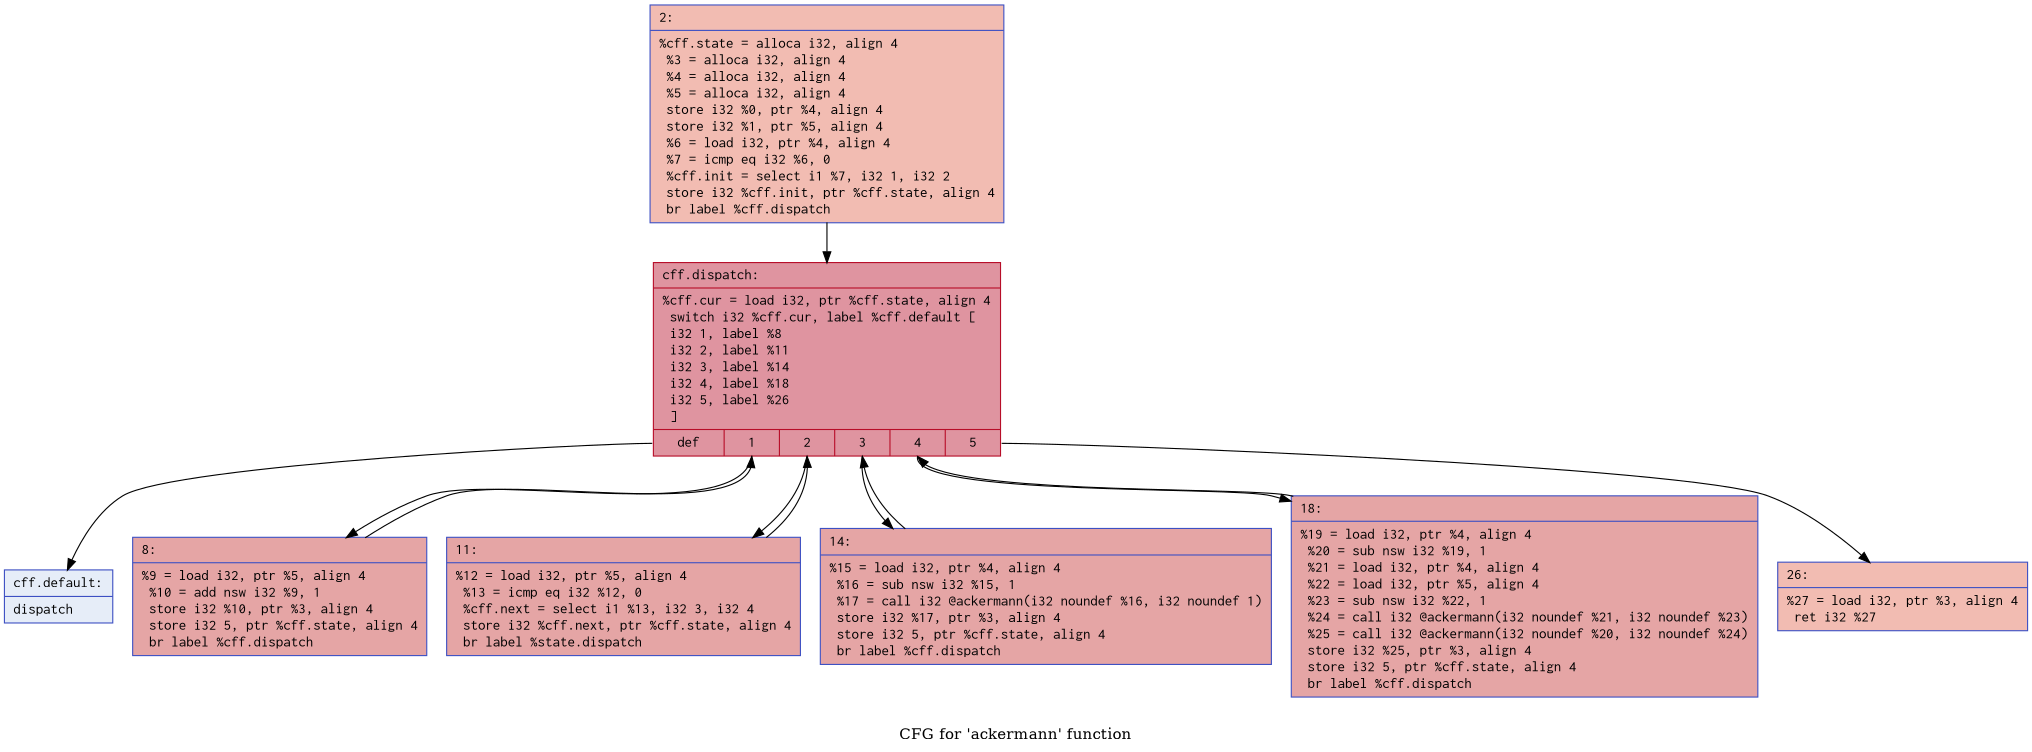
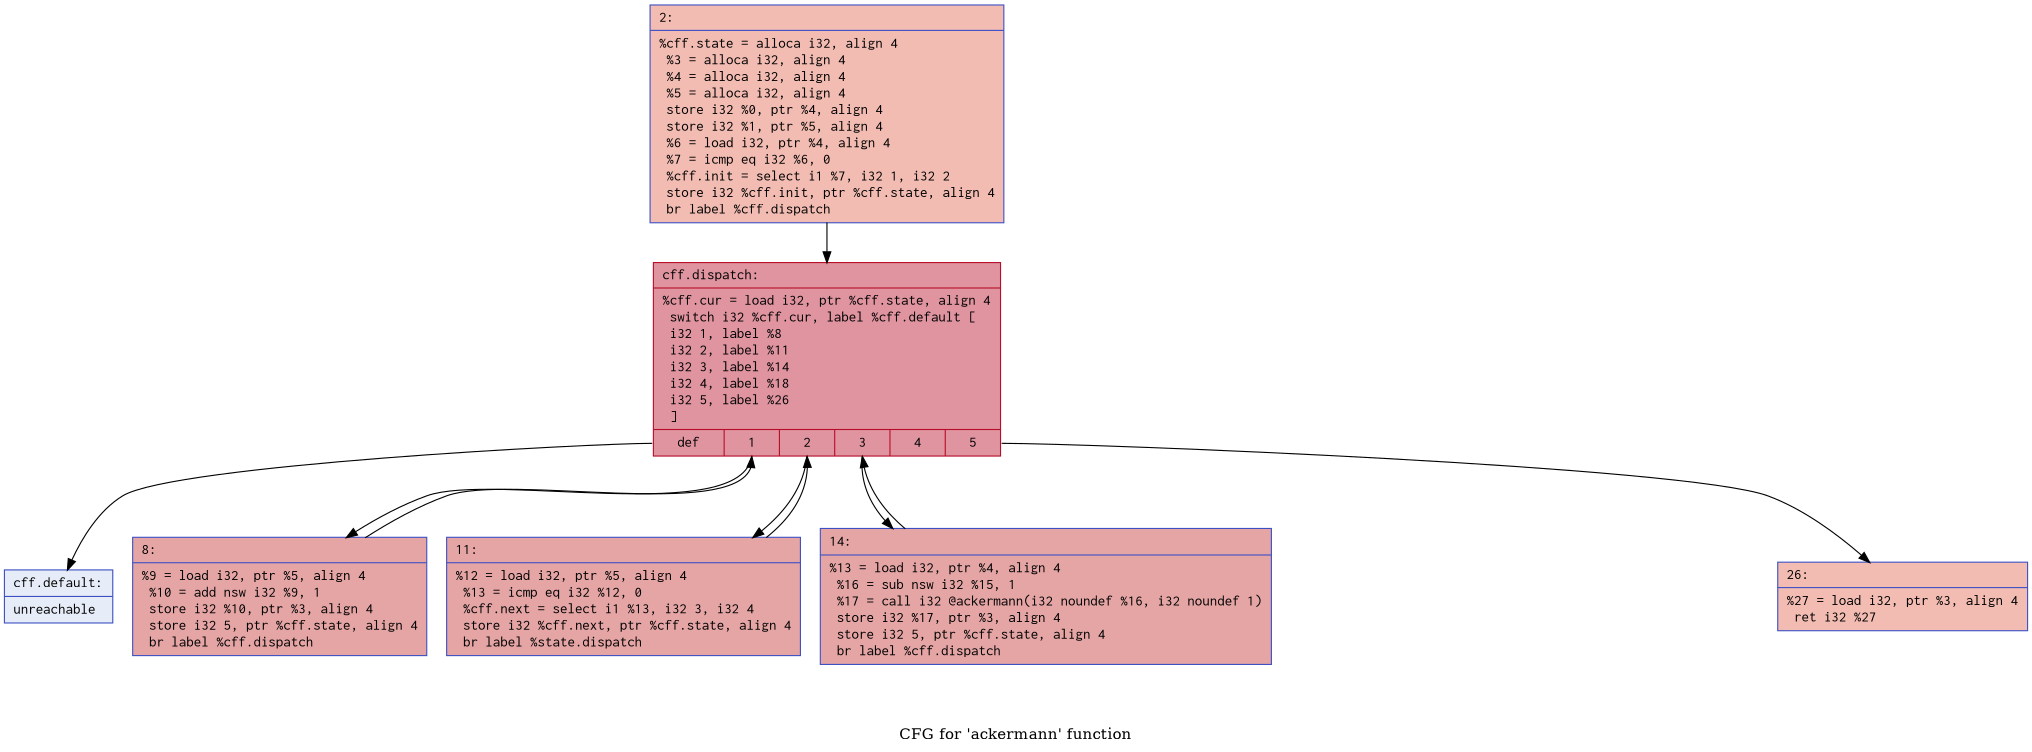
(945, 568) -> (945, 568)
(1525, 596) -> none
(44, 609) -> (55, 609)
